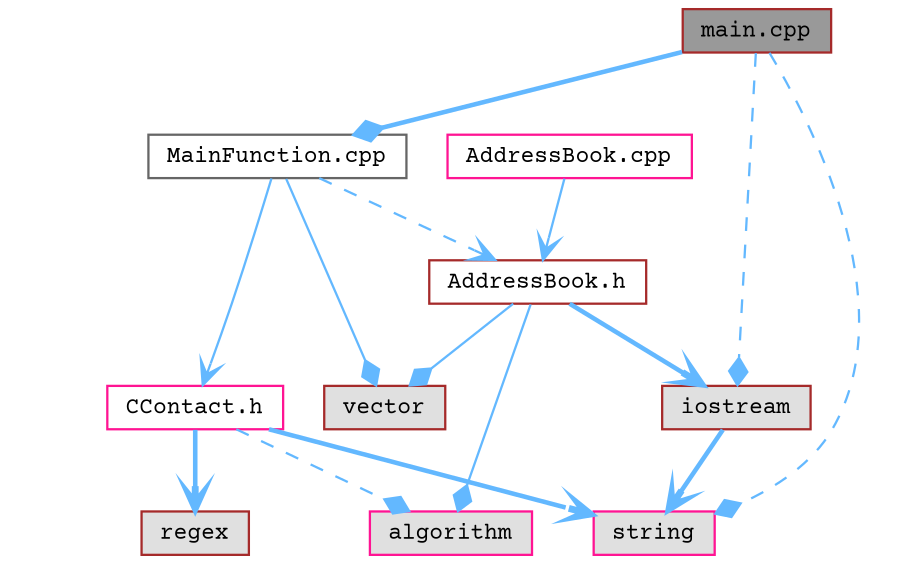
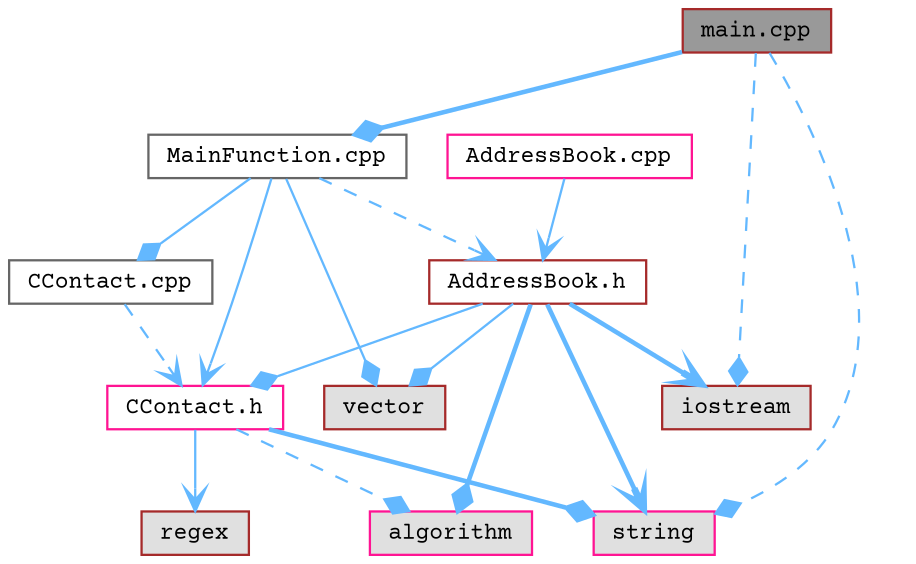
none -> (111, 282)
none -> (380, 340)
(499, 395) -> (499, 395)
(195, 459) -> (195, 459)
(702, 461) -> (591, 397)
(417, 468) -> (417, 468)
